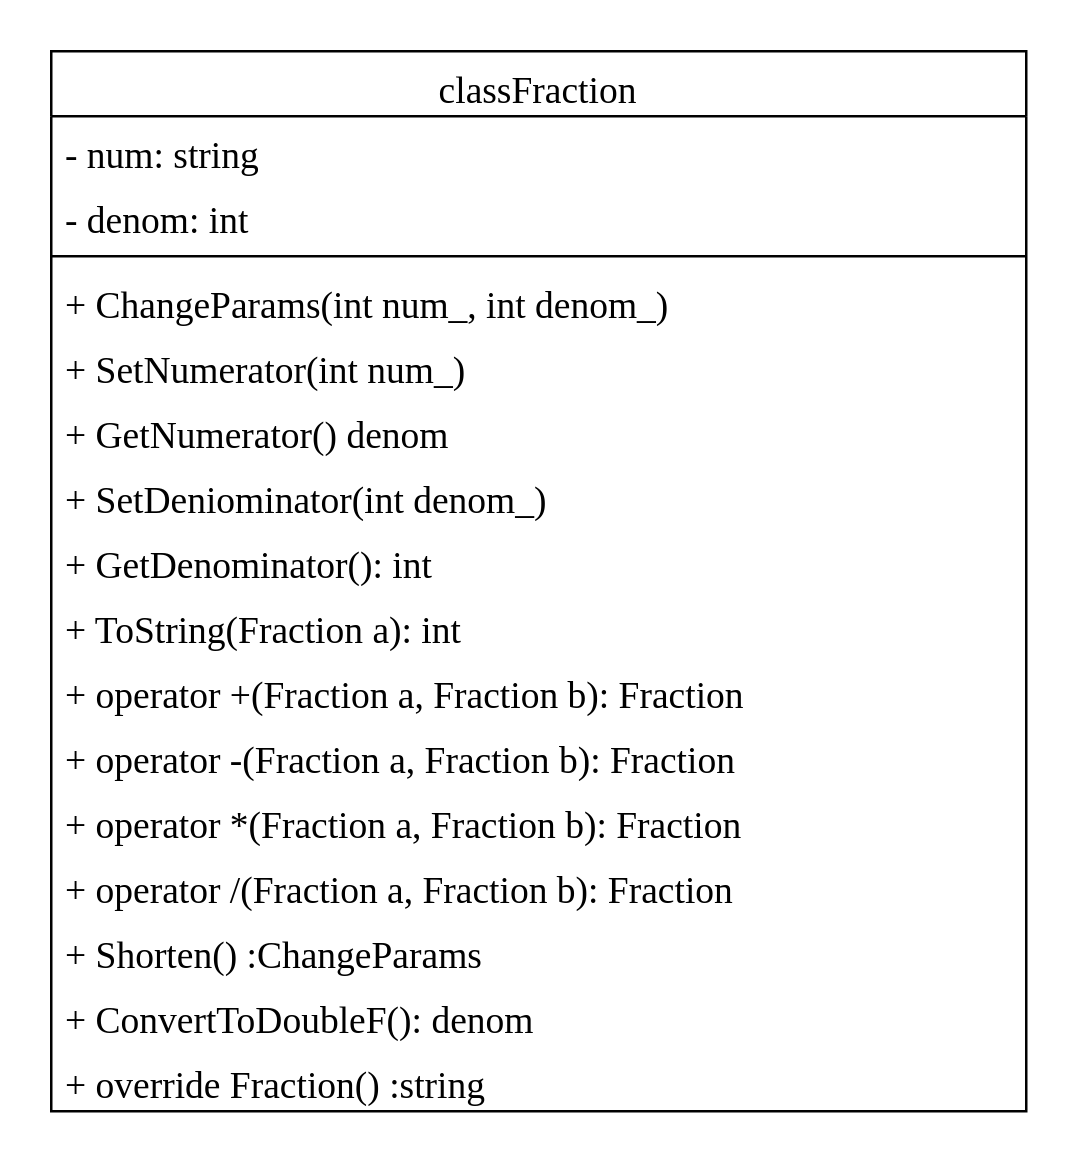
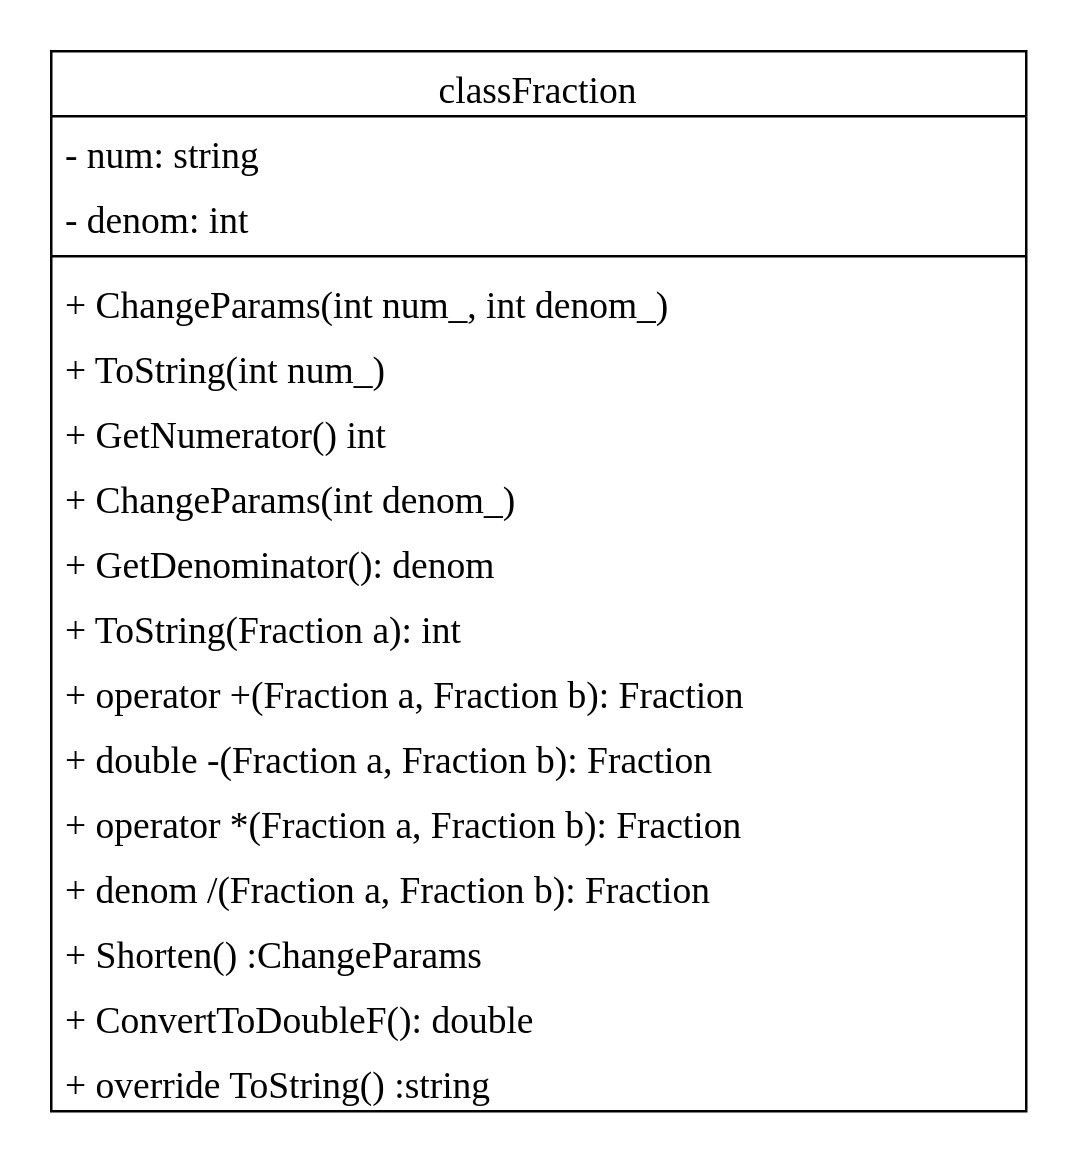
(302, 370) -> (256, 370)
(286, 435) -> (260, 435)
(345, 500) -> (323, 500)
(282, 565) -> (308, 565)
(494, 760) -> (469, 760)
(494, 890) -> (463, 890)
(329, 1020) -> (335, 1020)
(335, 1085) -> (335, 1085)
